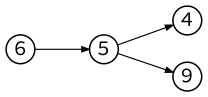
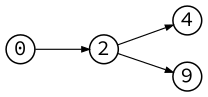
(20, 49) -> (20, 49)
(104, 49) -> (104, 49)
